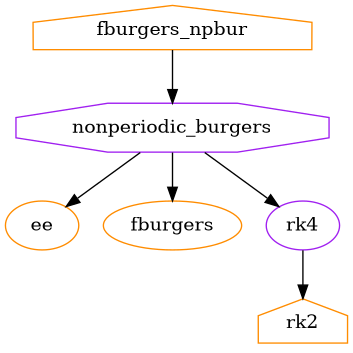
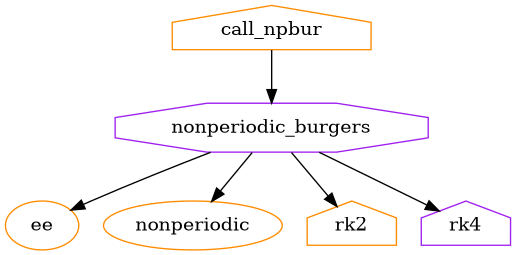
(173, 30) -> (272, 30)
(173, 225) -> (193, 225)
(303, 225) -> (466, 225)
(303, 268) -> (310, 174)
